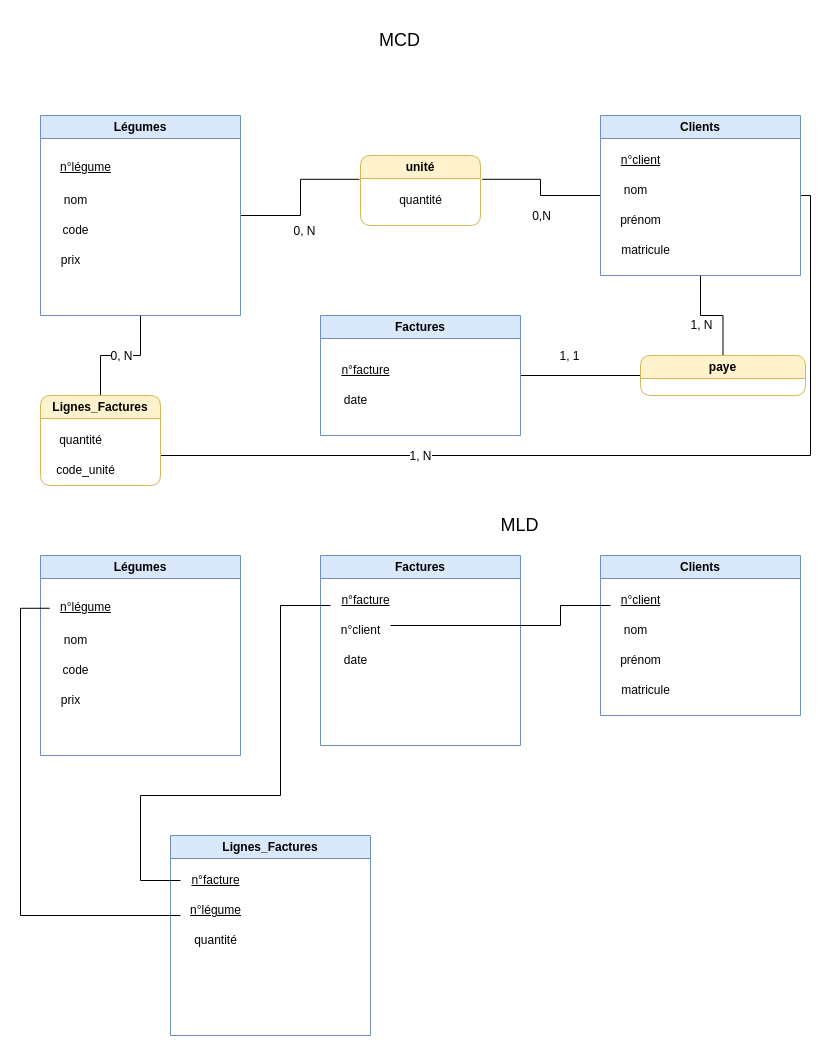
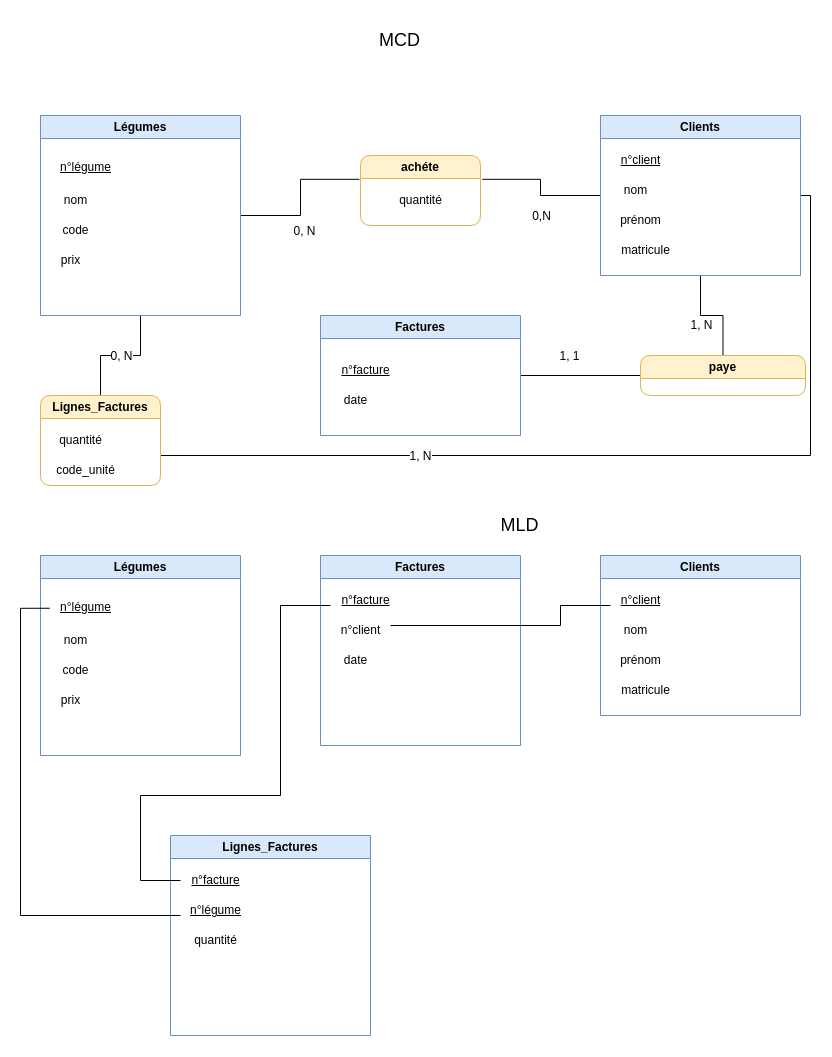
(421, 168) -> (421, 168)
